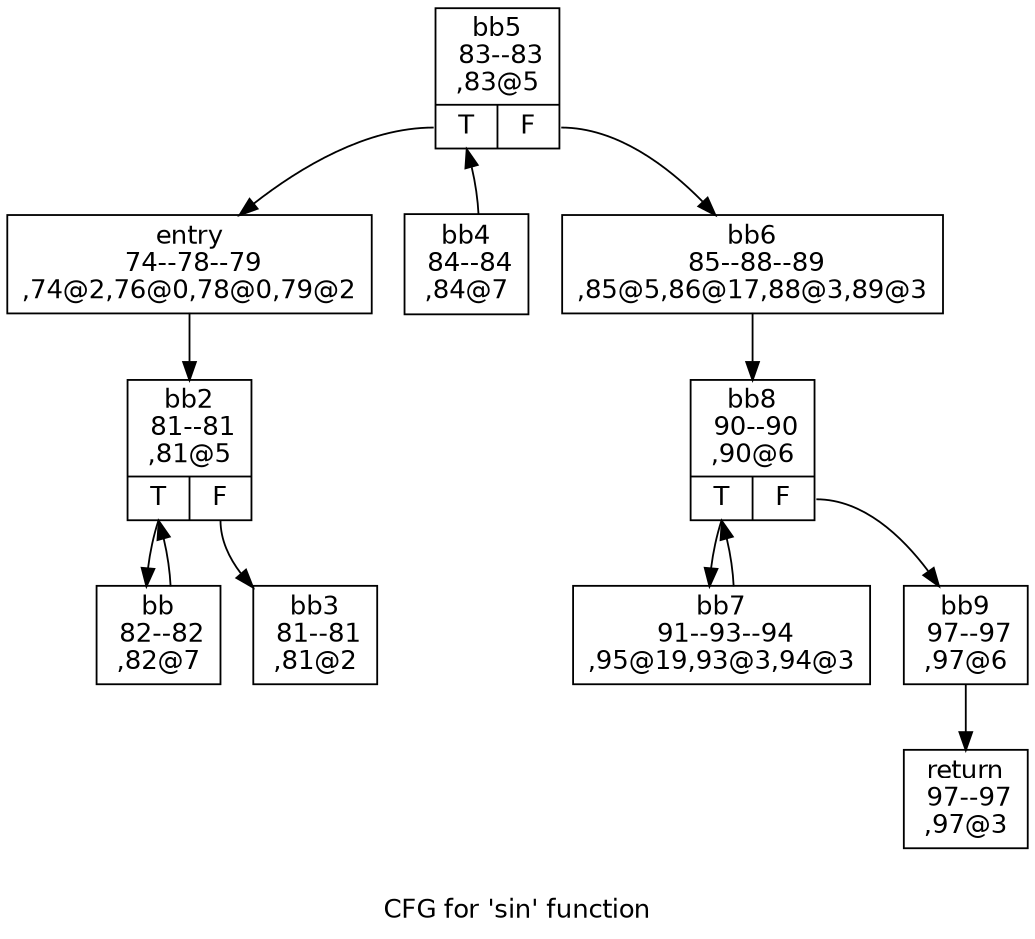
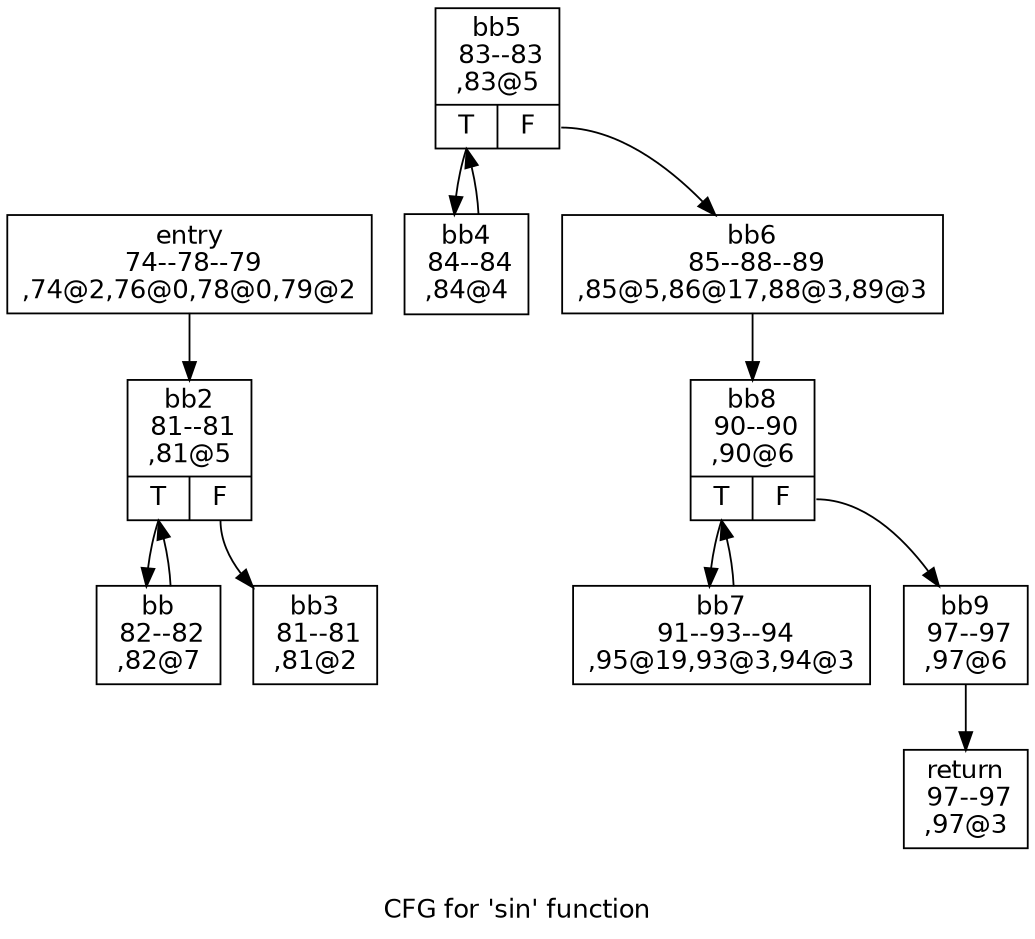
(338, 151) -> (460, 172)
(466, 291) -> (466, 291)
